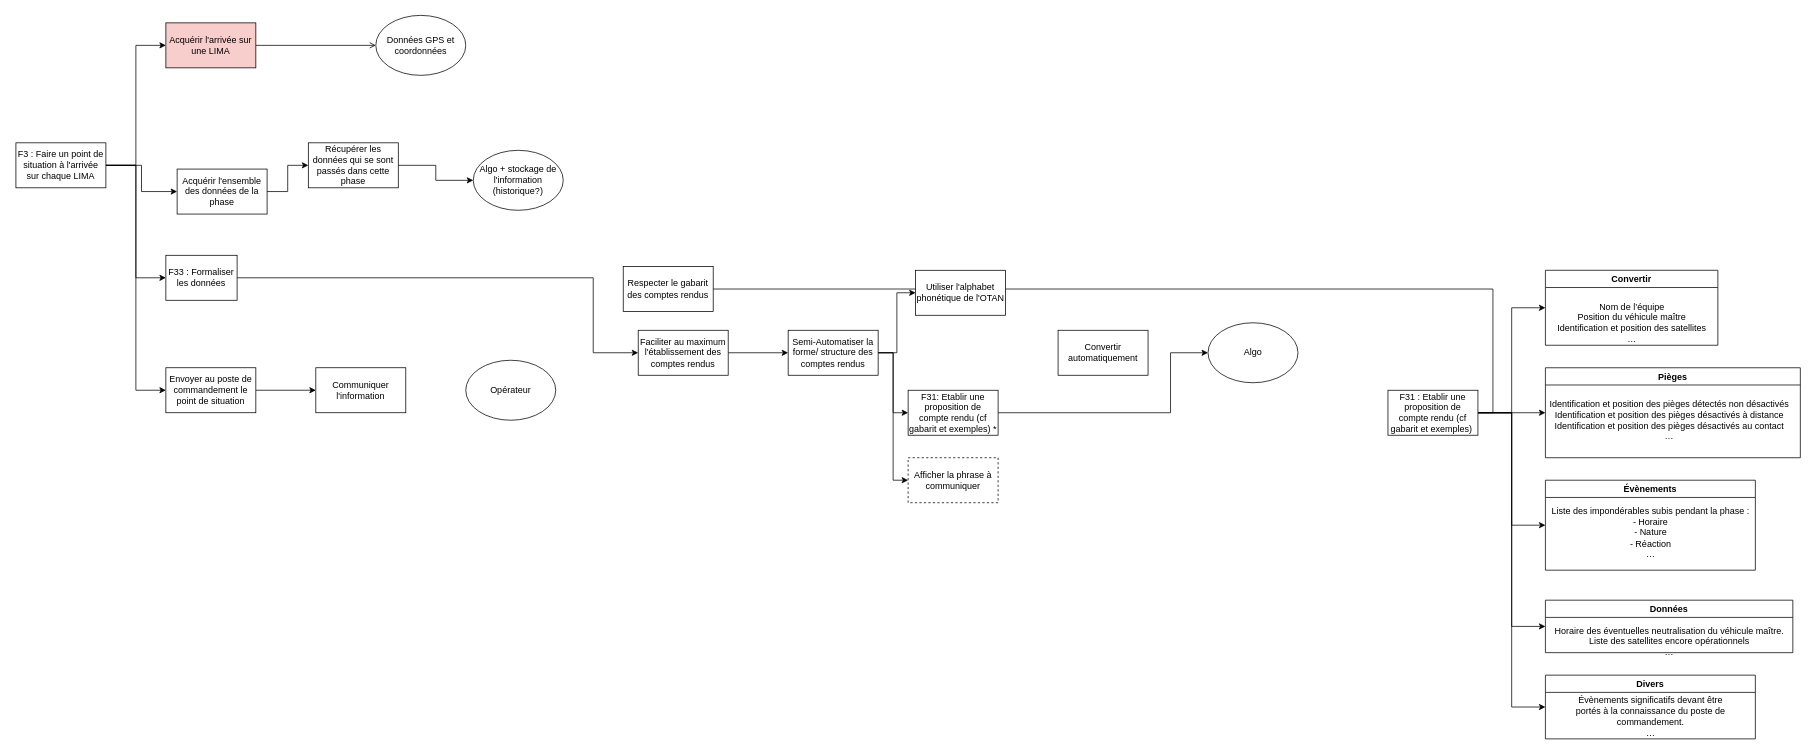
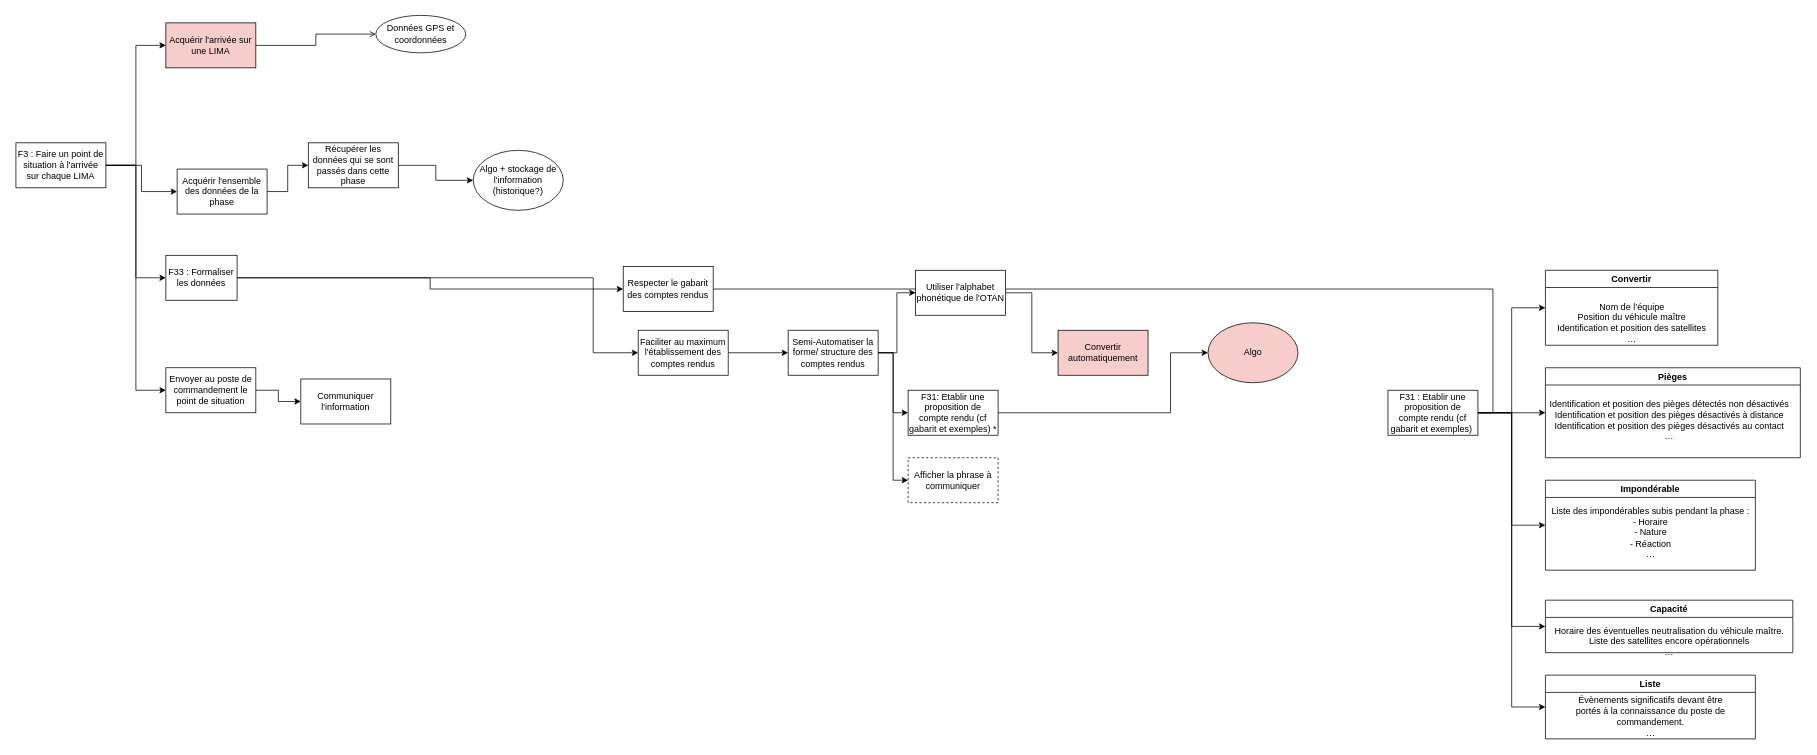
(420, 45) -> (420, 34)
none -> (430, 288)
none -> (1020, 293)
(1103, 353) -> (1103, 353)
(1253, 353) -> (1253, 353)
(360, 390) -> (345, 402)
(510, 390) -> none
(1650, 489) -> (1650, 489)
(1669, 609) -> (1669, 609)
(1650, 684) -> (1650, 684)
